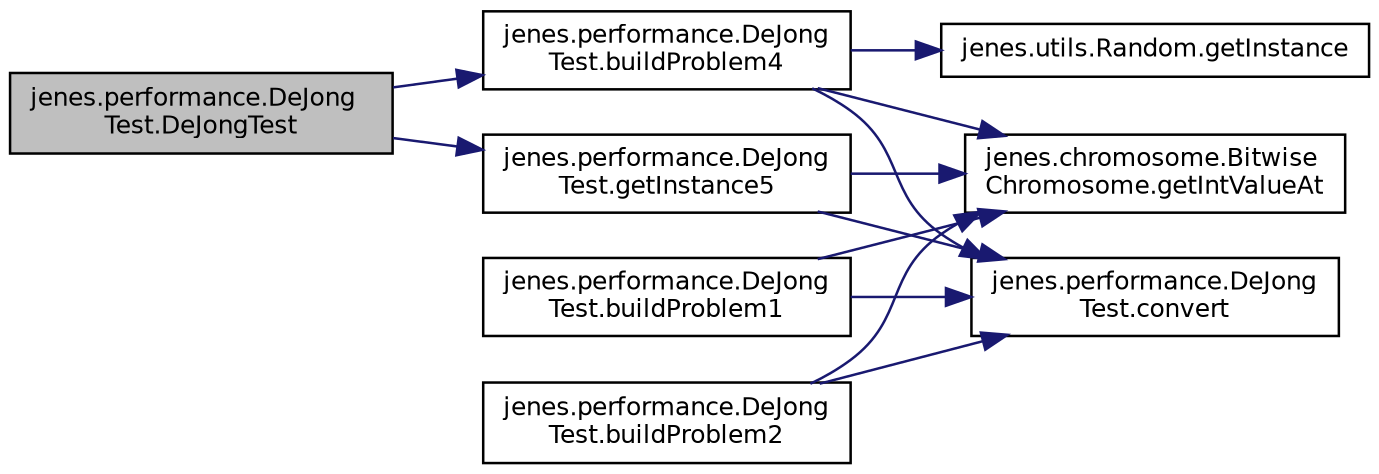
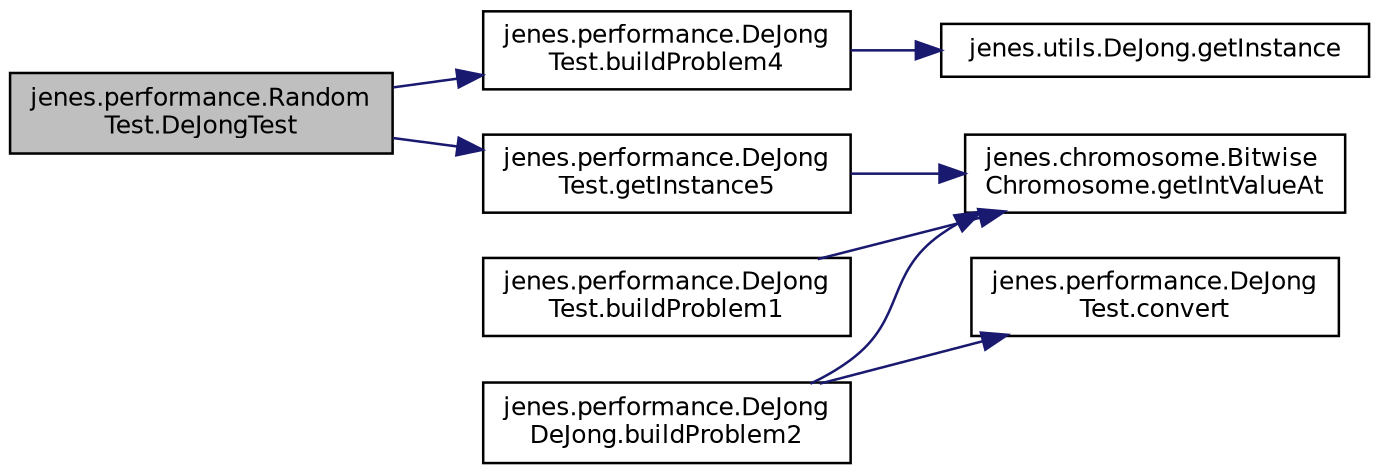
(1155, 50) -> (1155, 50)
(899, 109) -> none
(201, 113) -> (201, 113)
(887, 154) -> none
(879, 227) -> none
(913, 297) -> none
(667, 423) -> (667, 423)
